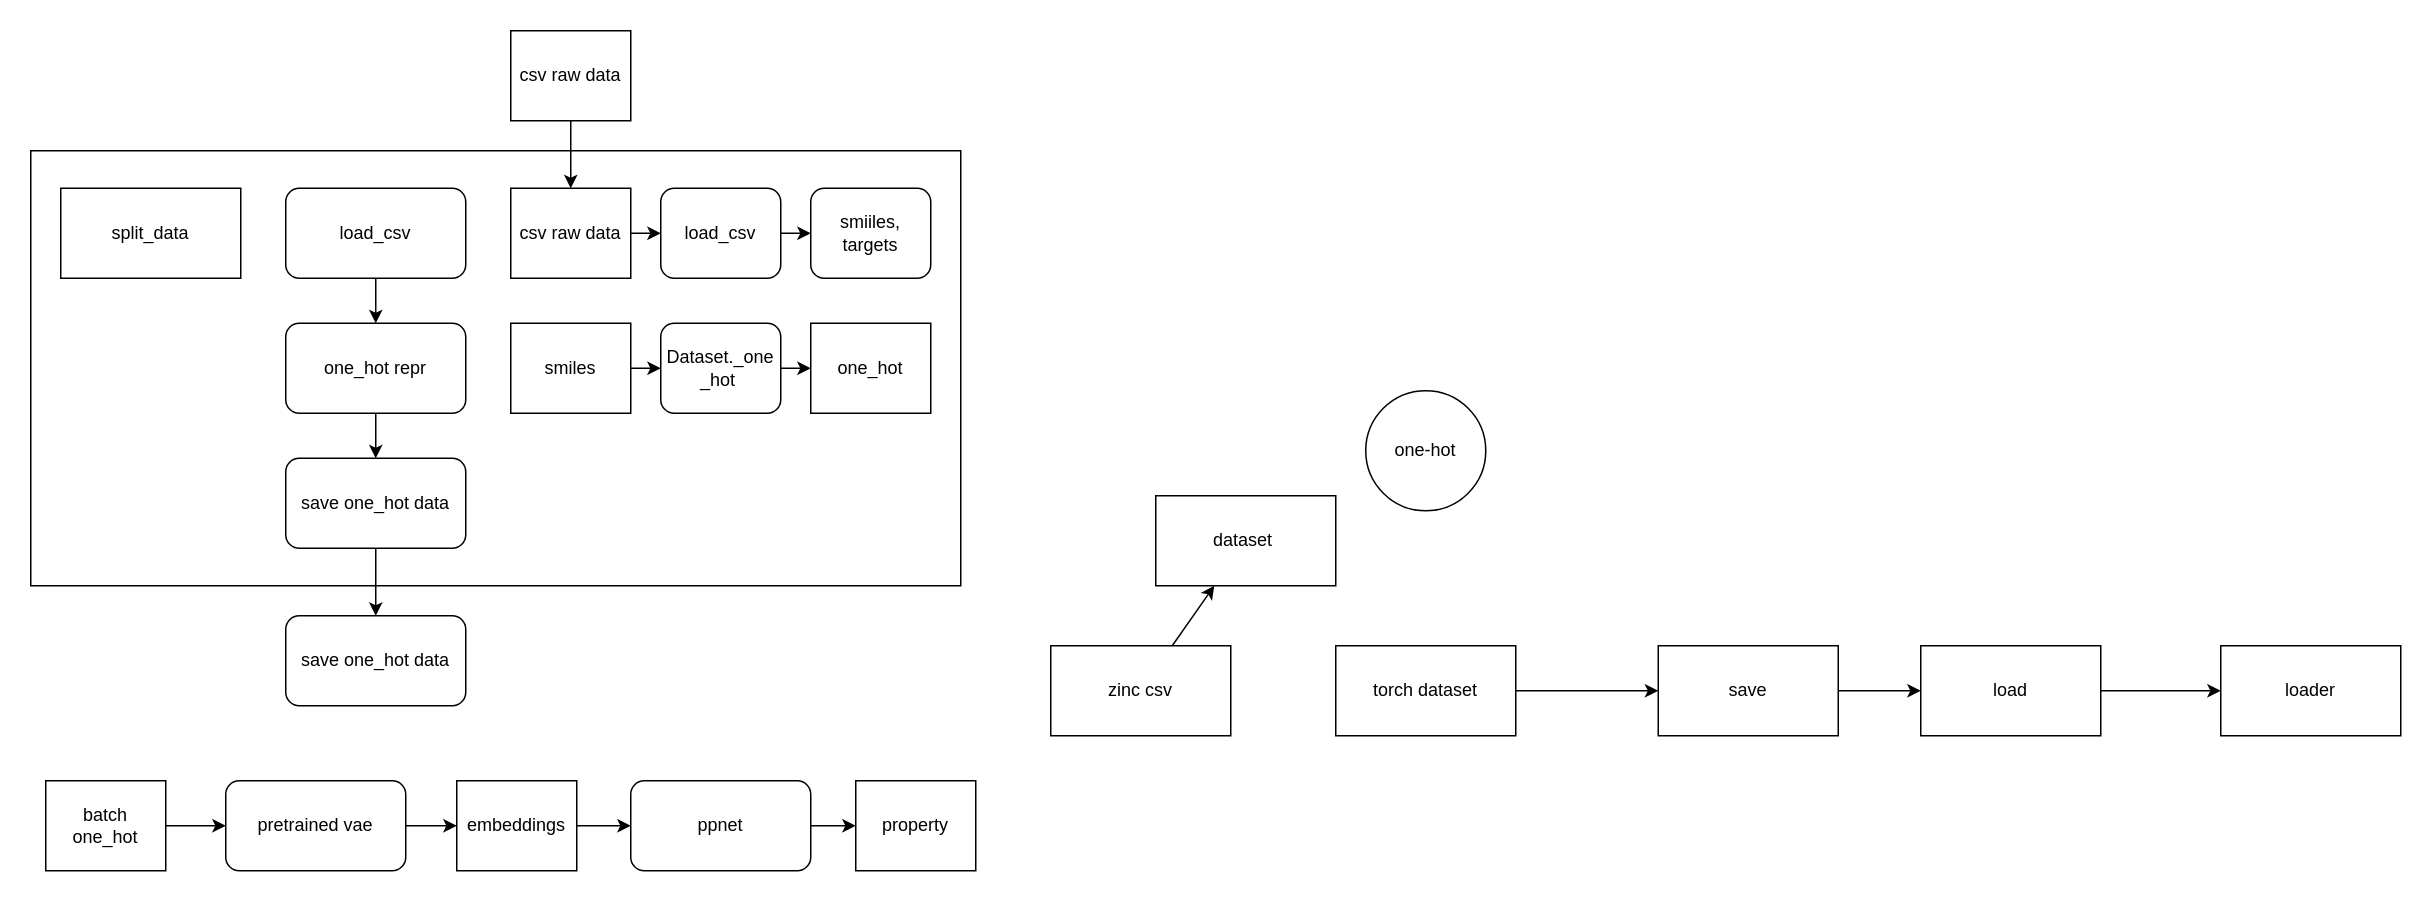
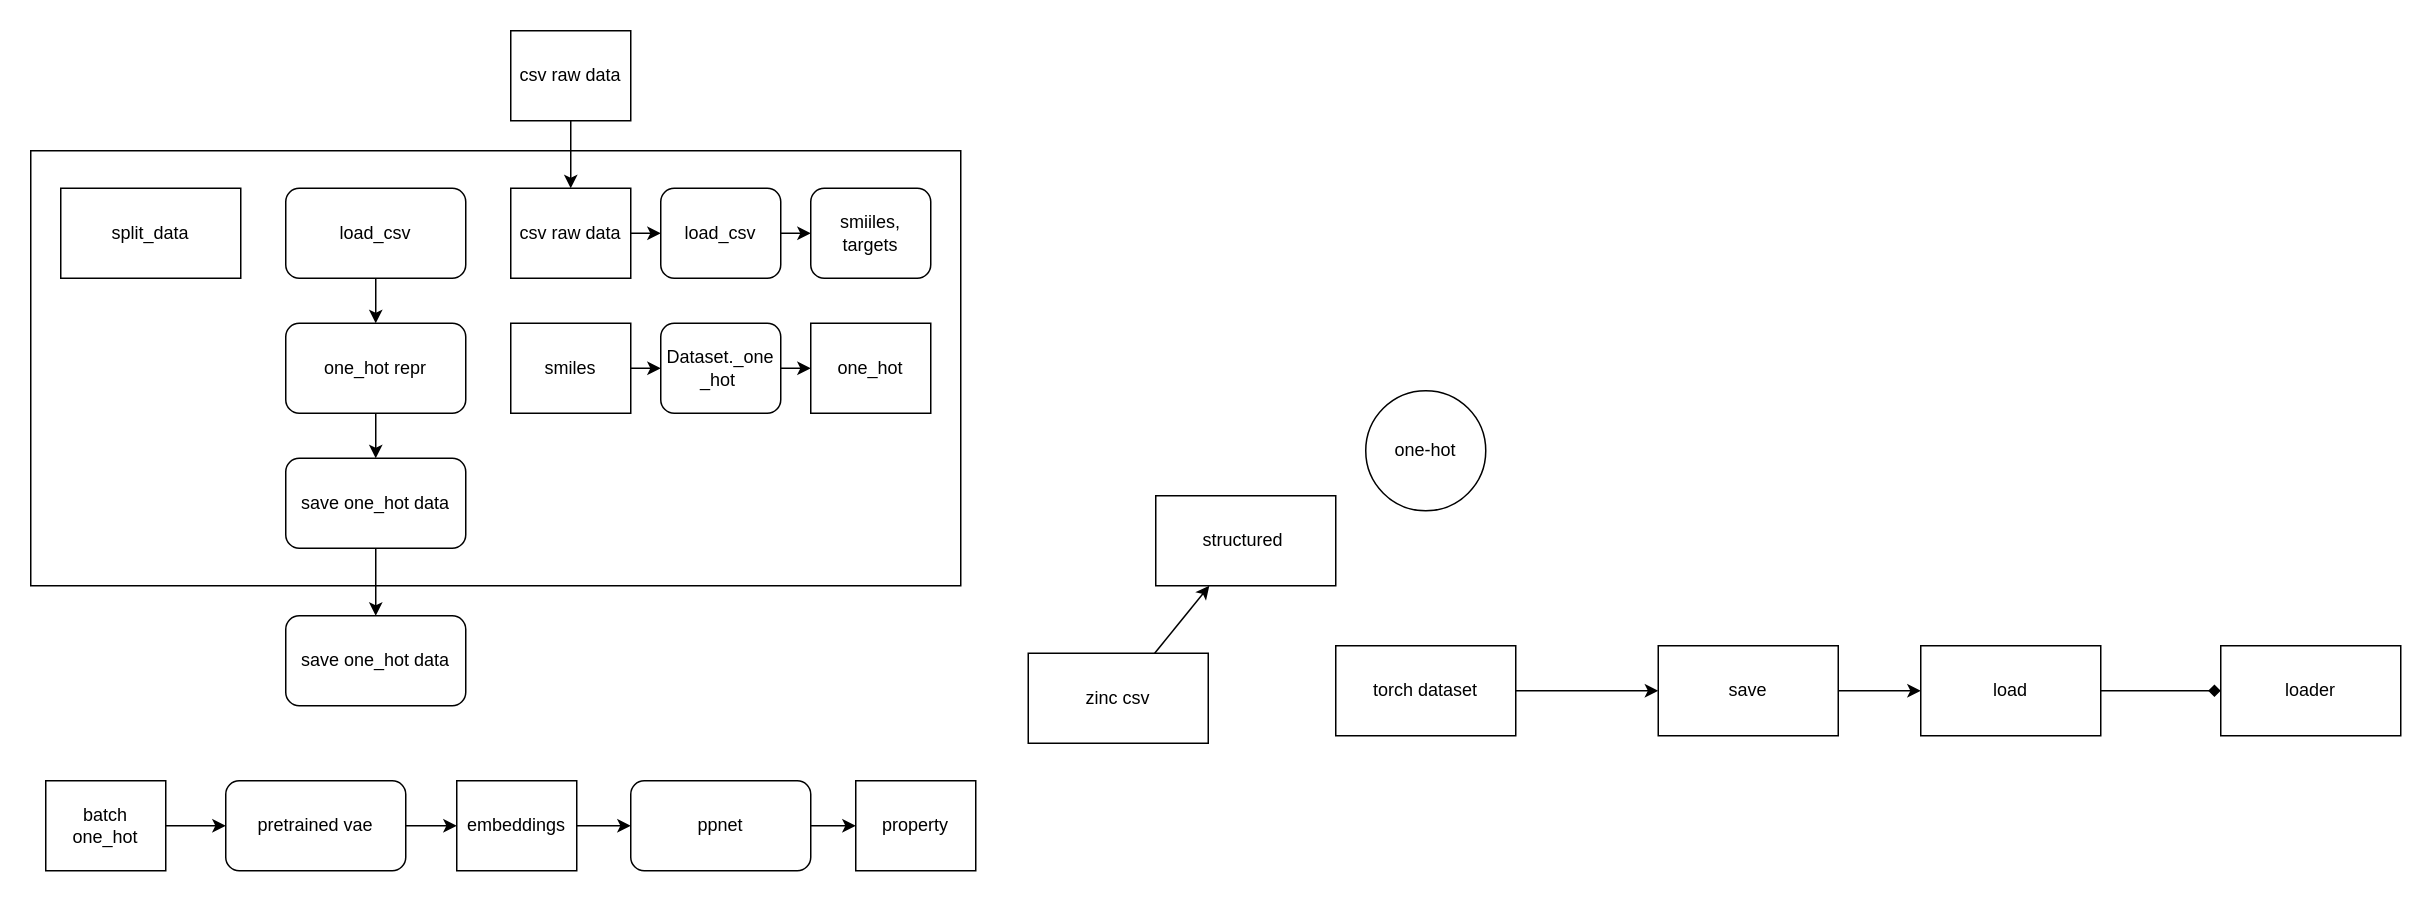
(1246, 541) -> (1246, 541)
(1141, 691) -> (1118, 698)
(2209, 691) -> (2208, 691)
